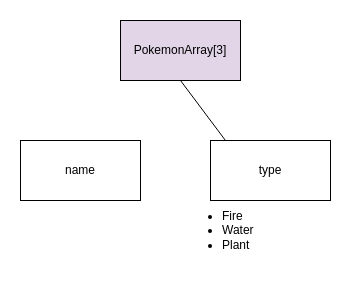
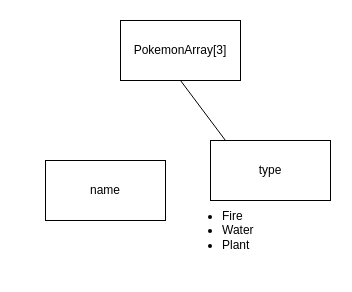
(181, 51) -> (181, 51)
(81, 171) -> (106, 191)
